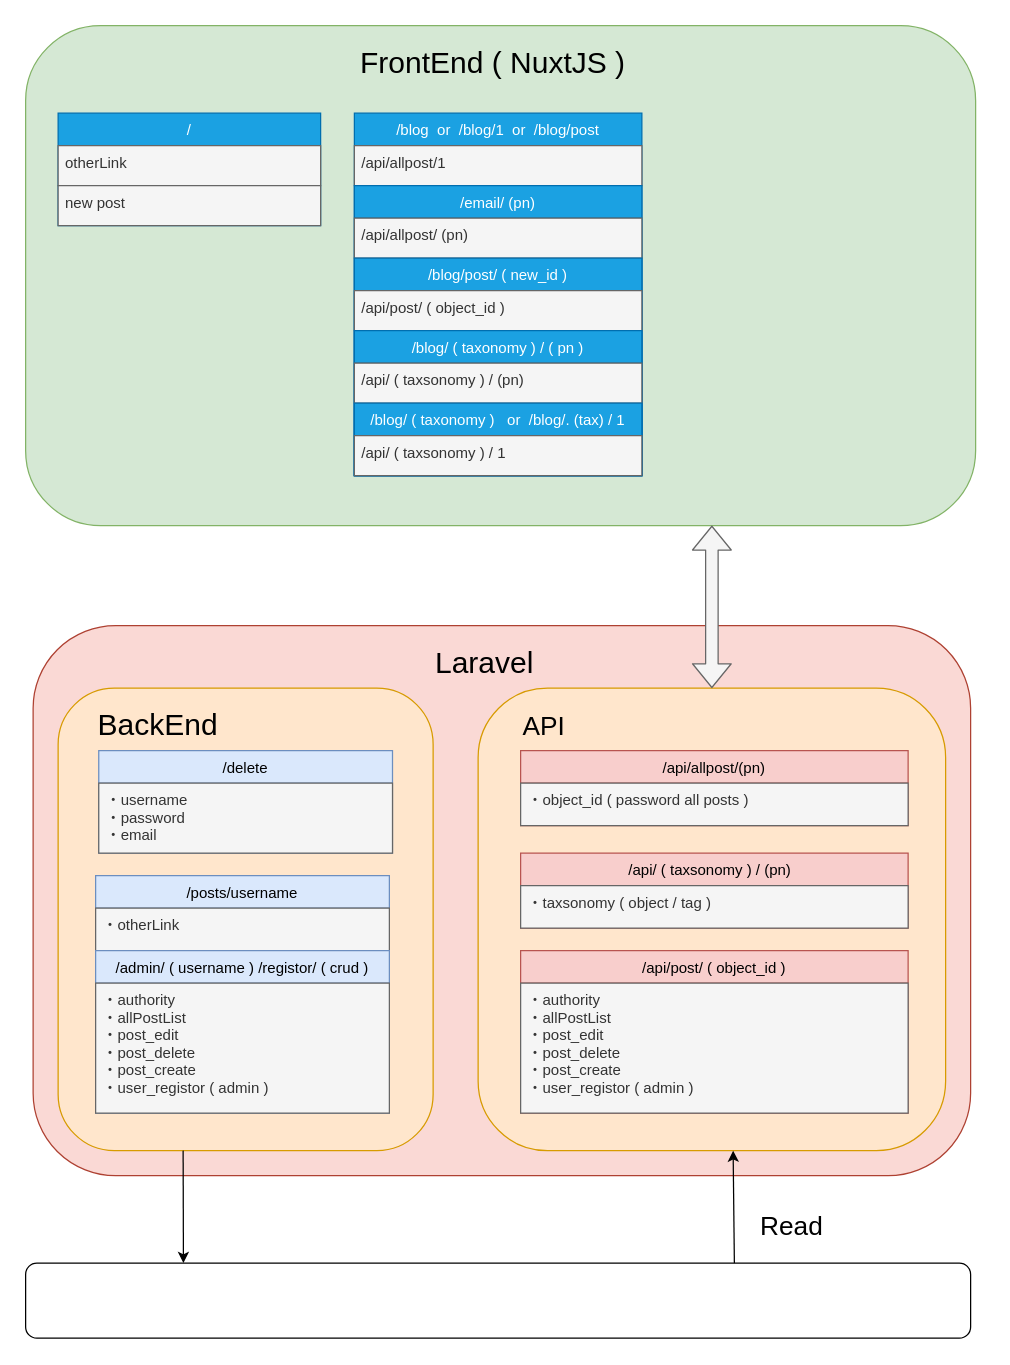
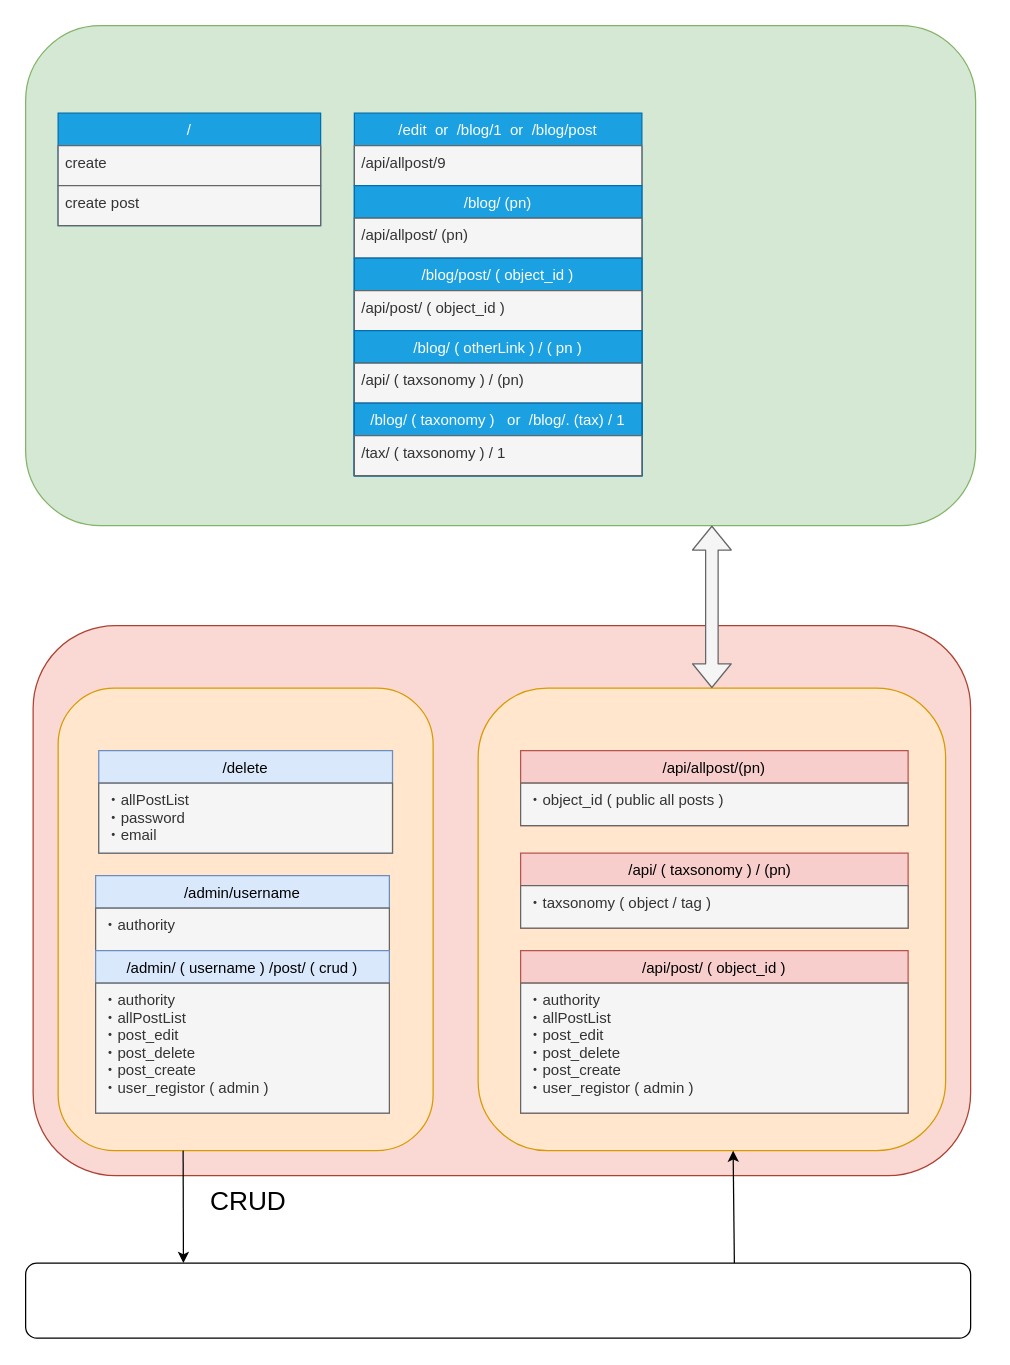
(502, 63) -> none
(498, 130) -> (498, 130)
(101, 163) -> (90, 163)
(414, 163) -> (414, 163)
(97, 203) -> (109, 203)
(498, 203) -> (498, 203)
(498, 275) -> (498, 275)
(498, 348) -> (498, 348)
(446, 453) -> (448, 453)
(577, 663) -> none
(239, 726) -> none
(633, 726) -> none
(147, 800) -> (153, 800)
(654, 800) -> (642, 800)
(242, 893) -> (242, 893)
(146, 925) -> (146, 925)
(242, 968) -> (242, 968)
none -> (321, 1201)
(871, 1226) -> none
